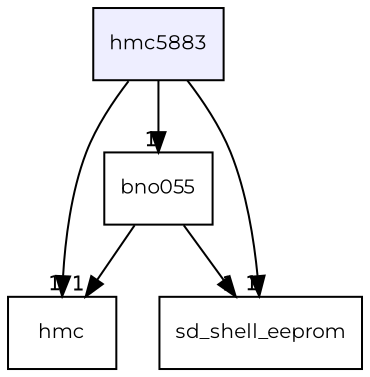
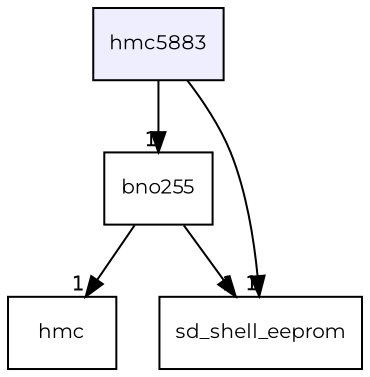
(80, 173) -> none
(158, 189) -> (158, 189)
